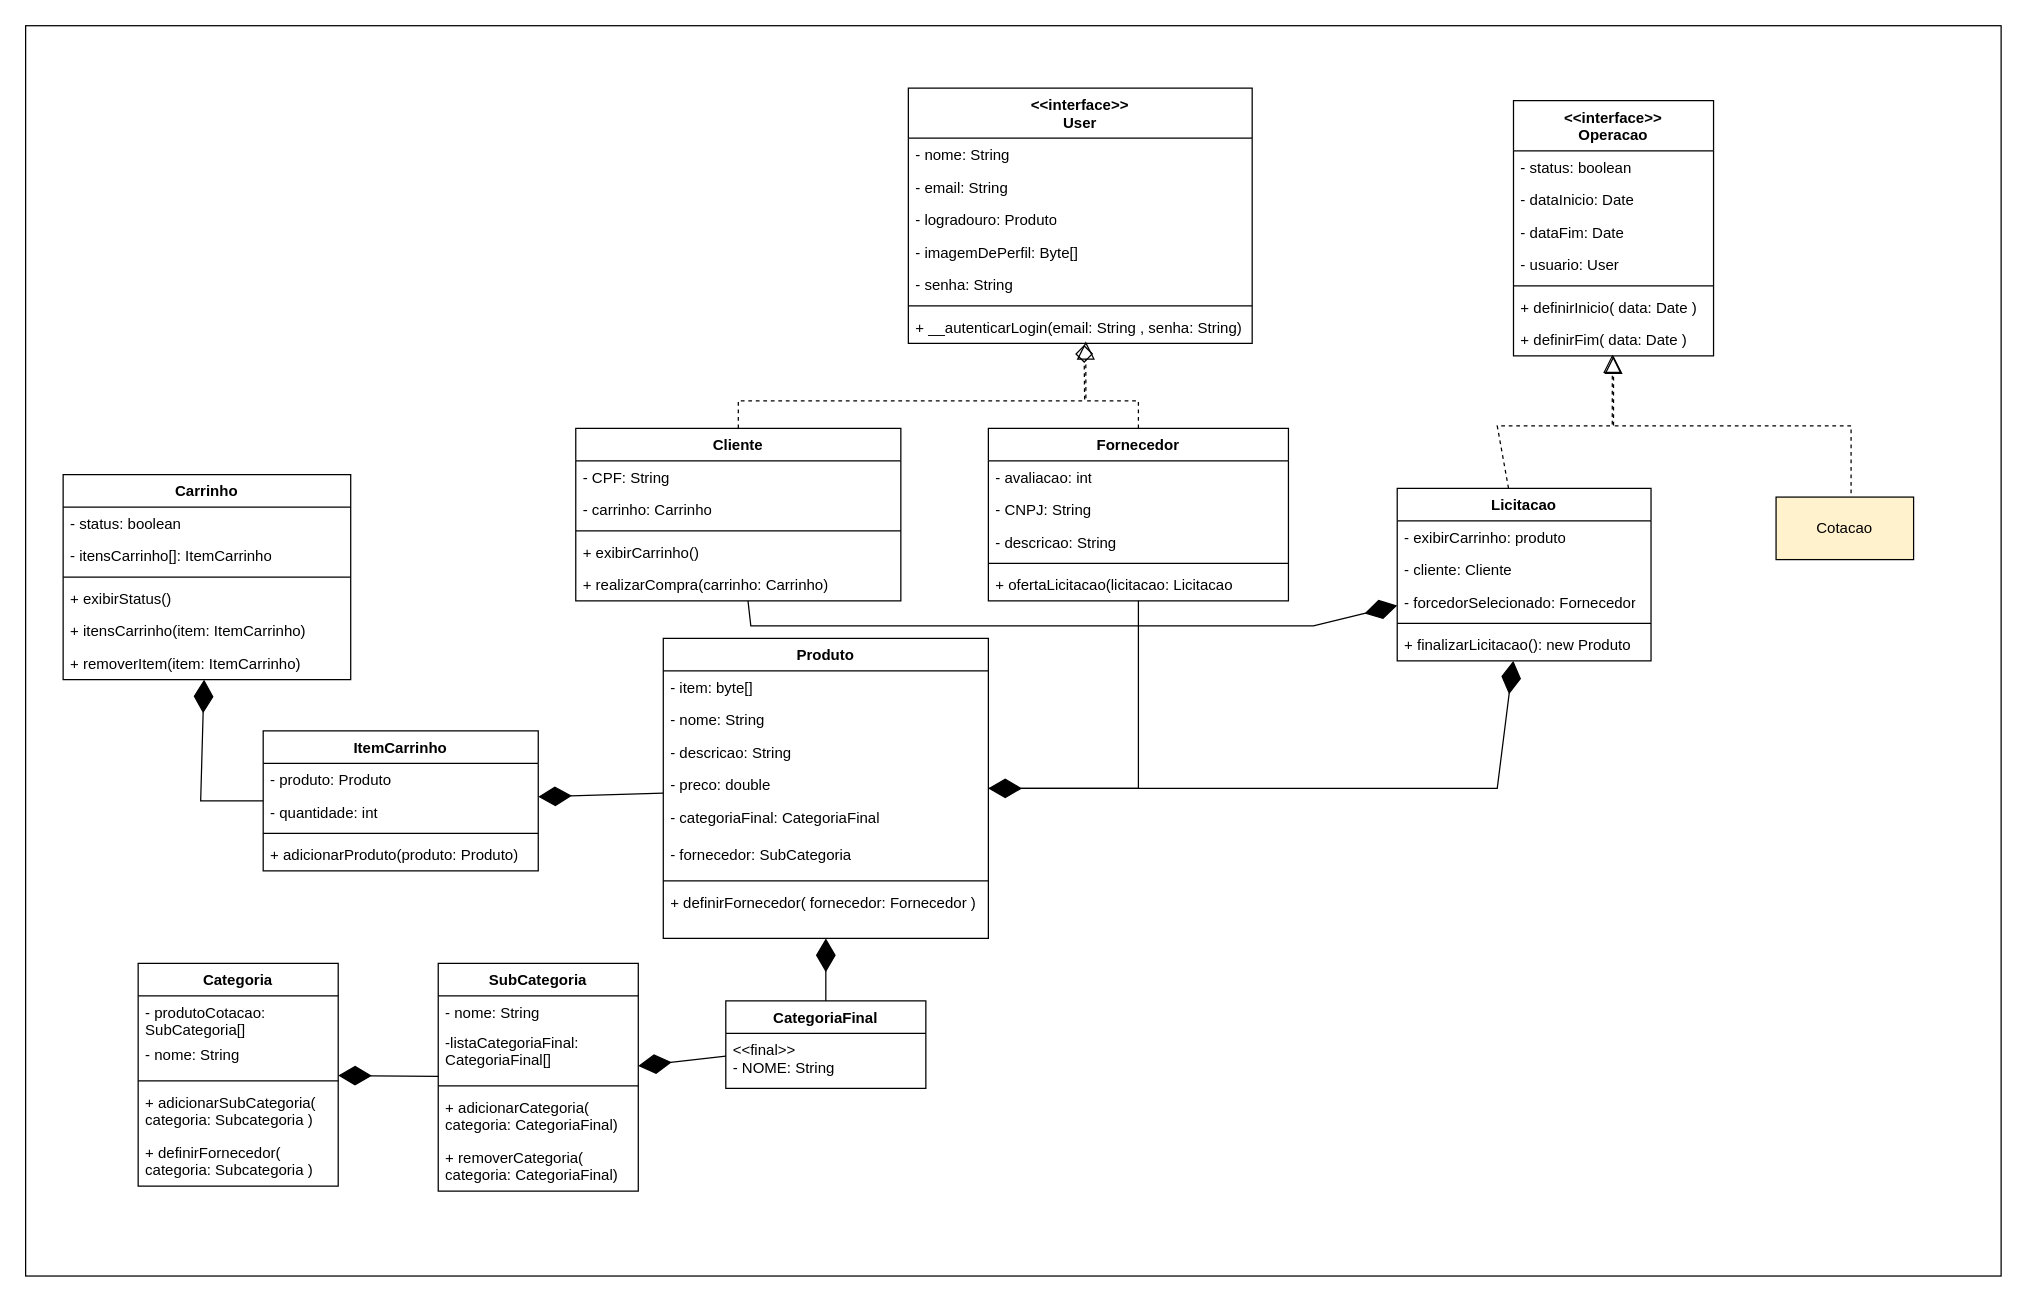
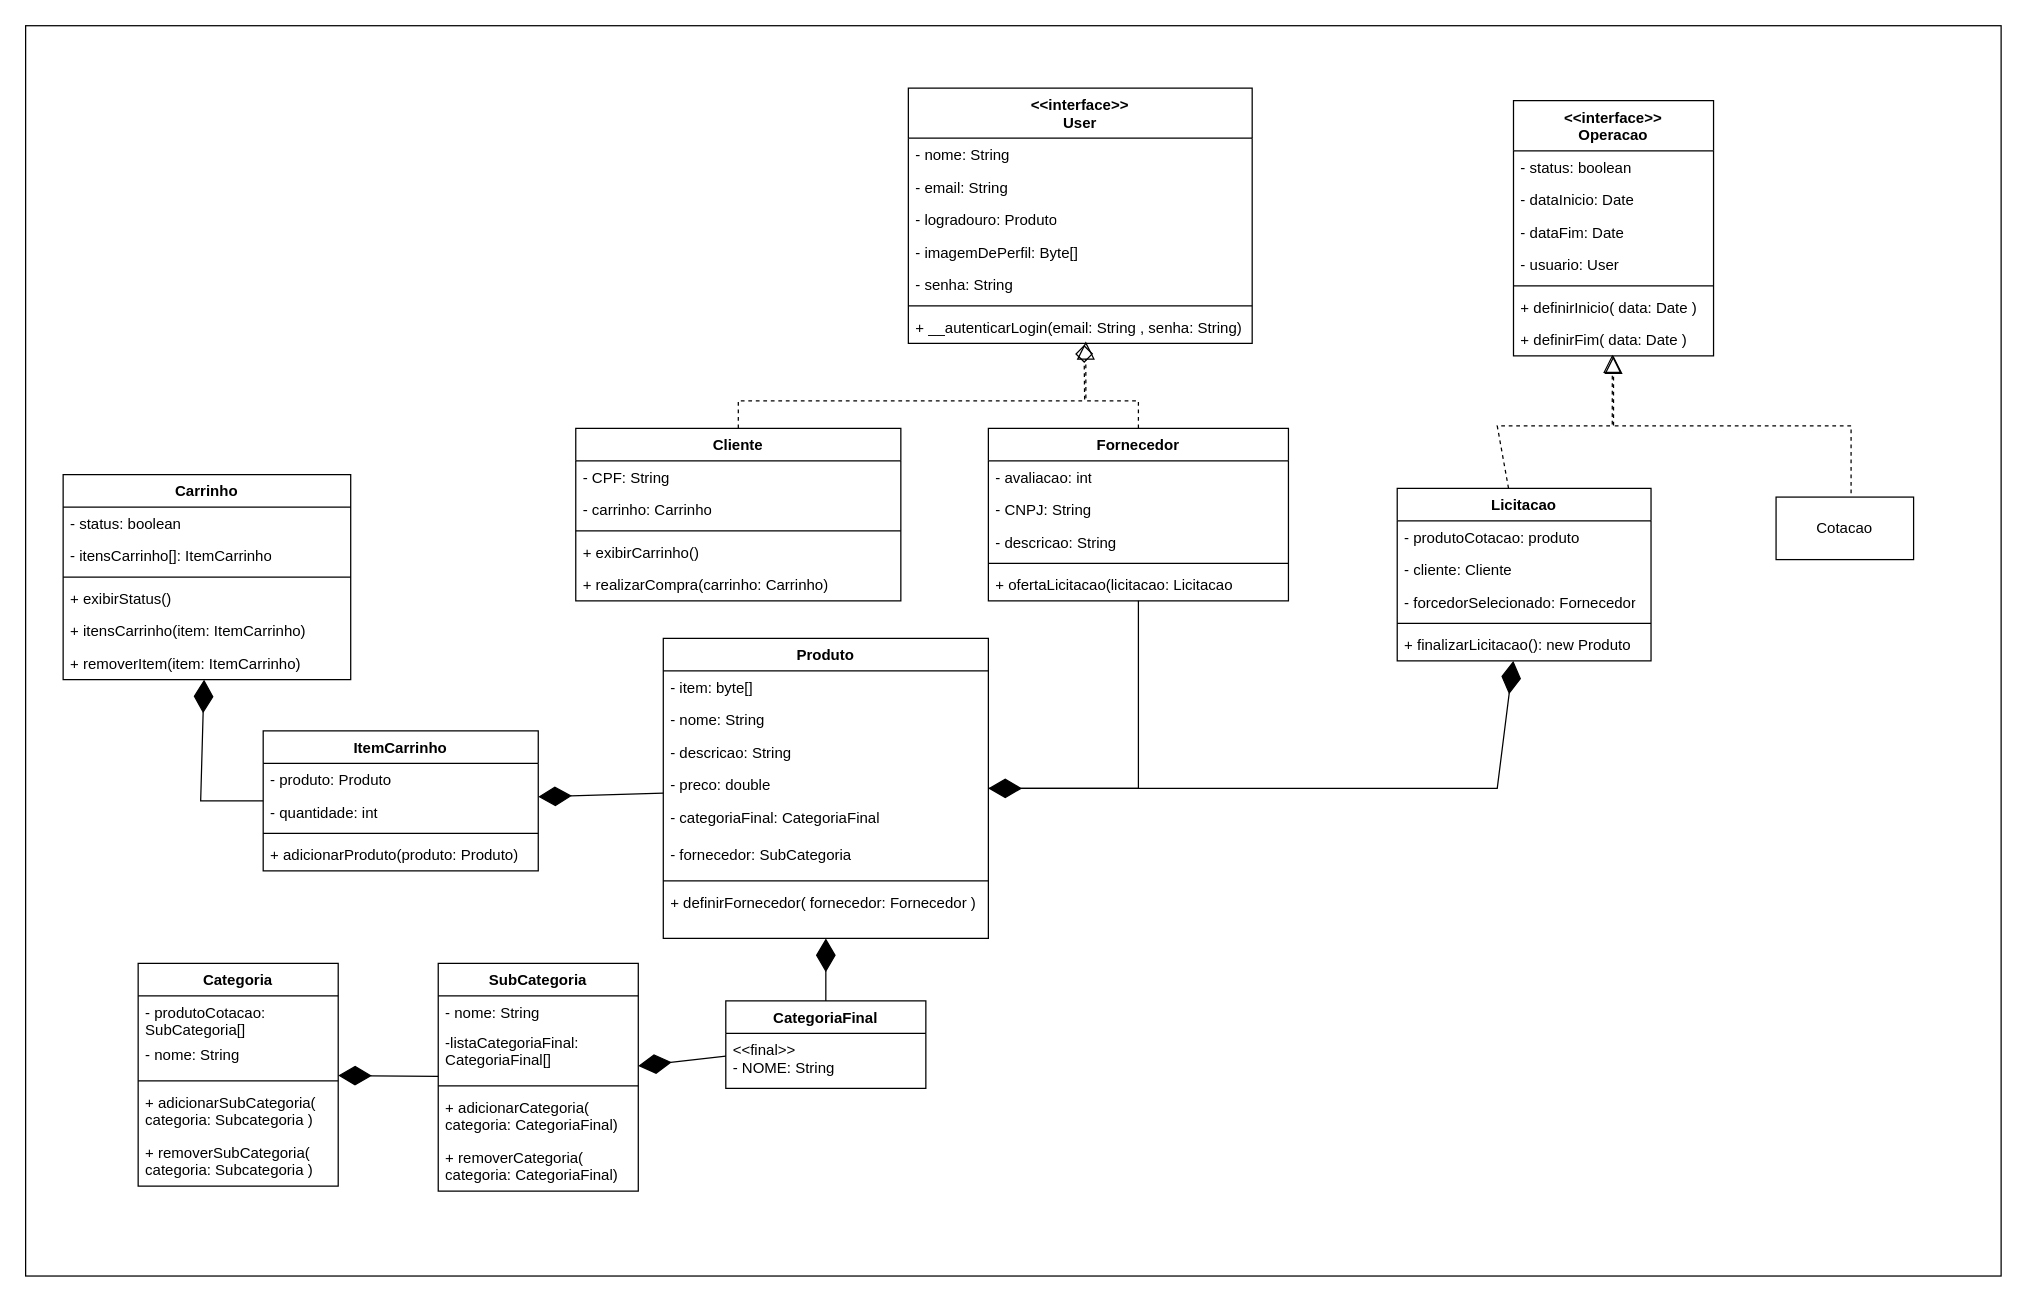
(1844, 528) -> (1844, 528)
(1498, 538) -> (1504, 538)
(1047, 626) -> none
(239, 1162) -> (239, 1162)
